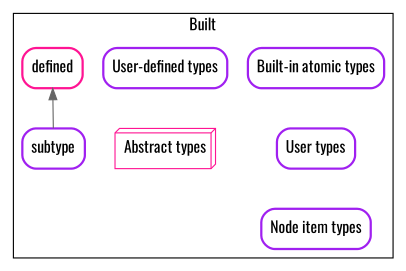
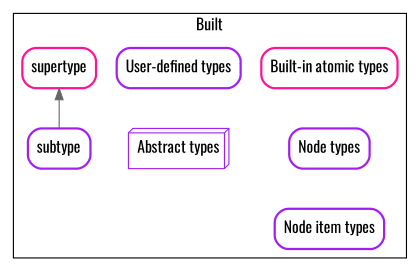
(52, 68) -> (59, 68)
(316, 68) -> (329, 68)
(165, 149) -> (179, 149)
(316, 149) -> (329, 149)
